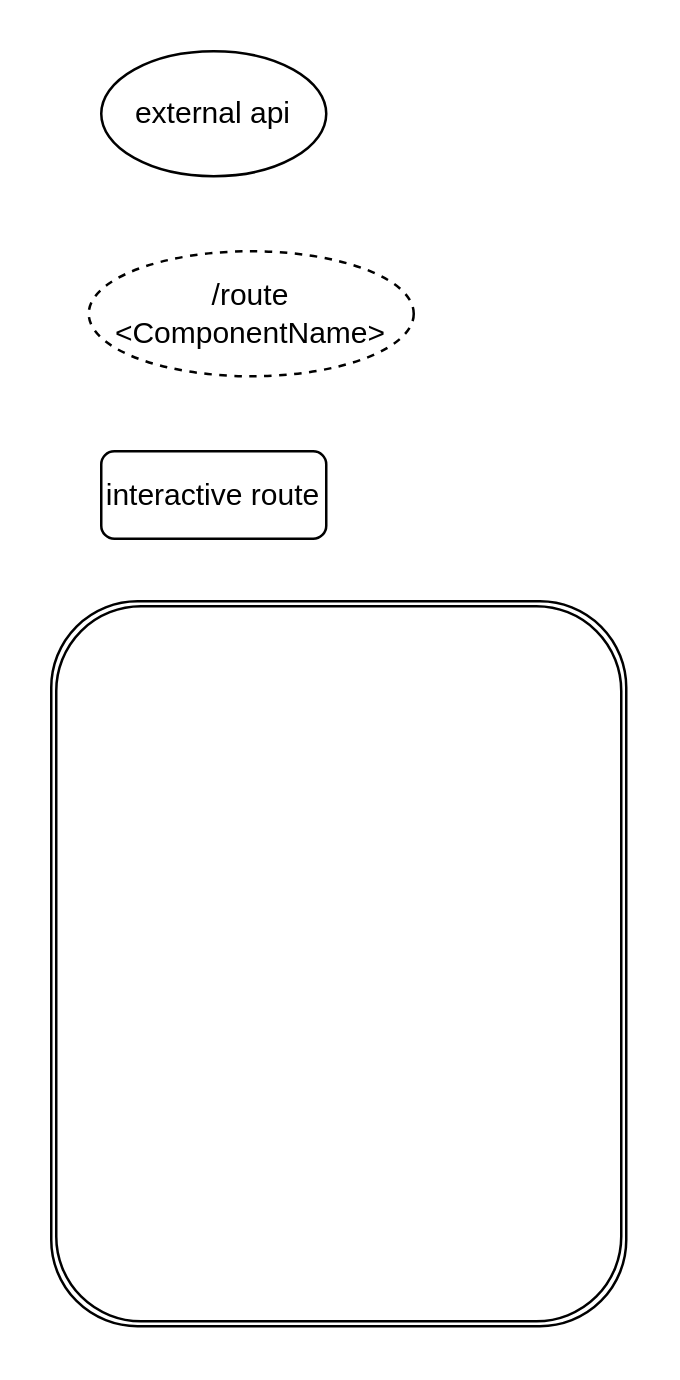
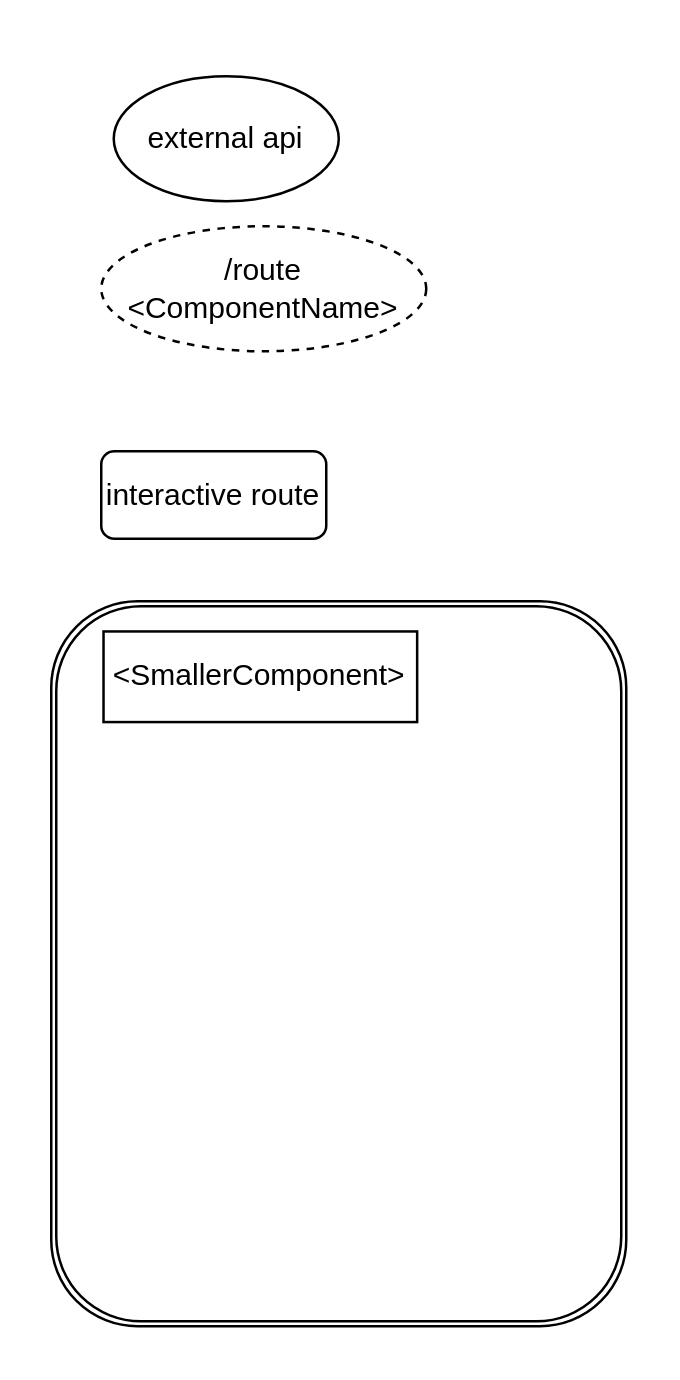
(214, 114) -> (226, 139)
(251, 314) -> (264, 289)
none -> (260, 677)
